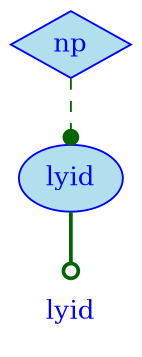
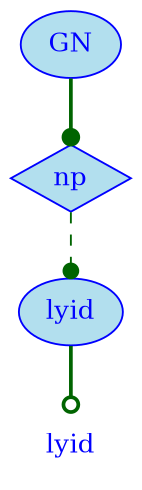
none -> (71, 45)
